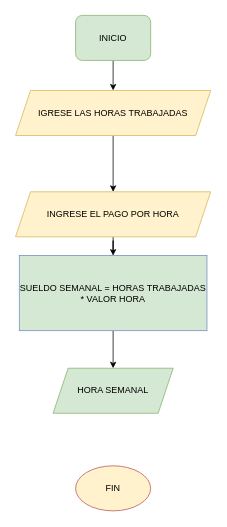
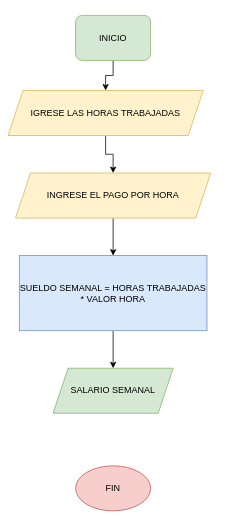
(113, 113) -> (105, 113)
(113, 214) -> (113, 195)
(113, 293) -> (113, 293)
(113, 390) -> (113, 390)
(113, 488) -> (113, 488)
